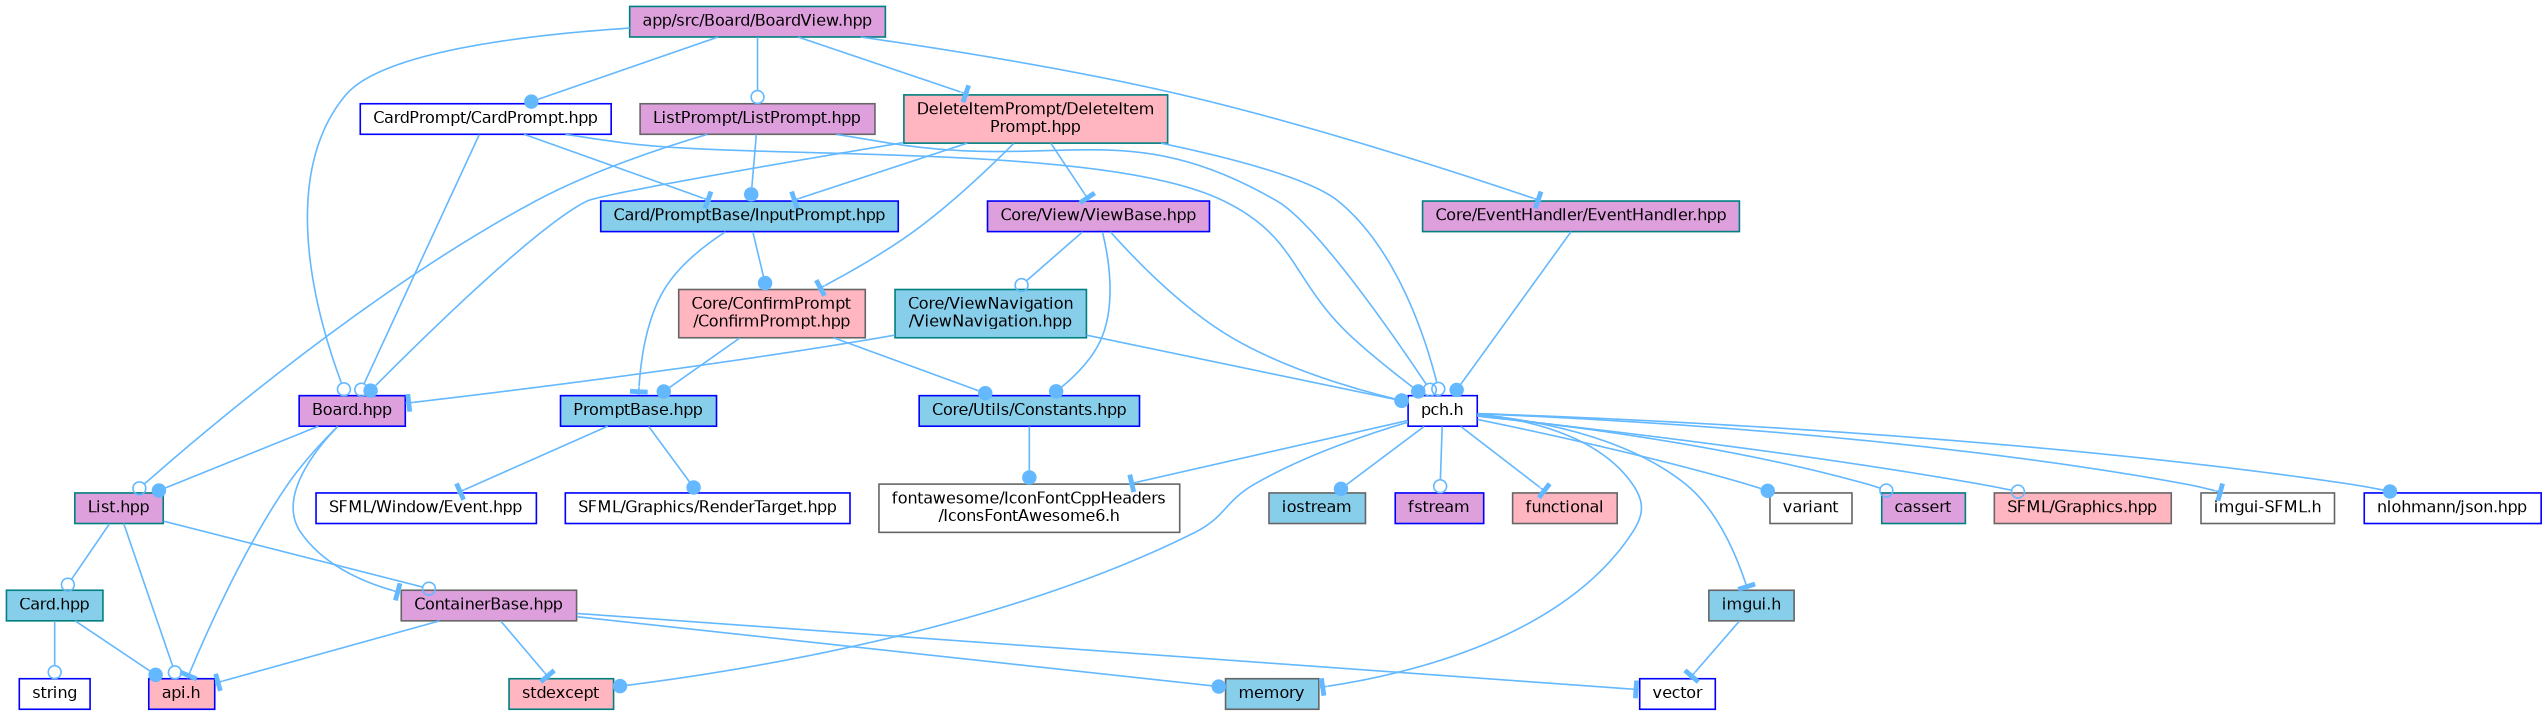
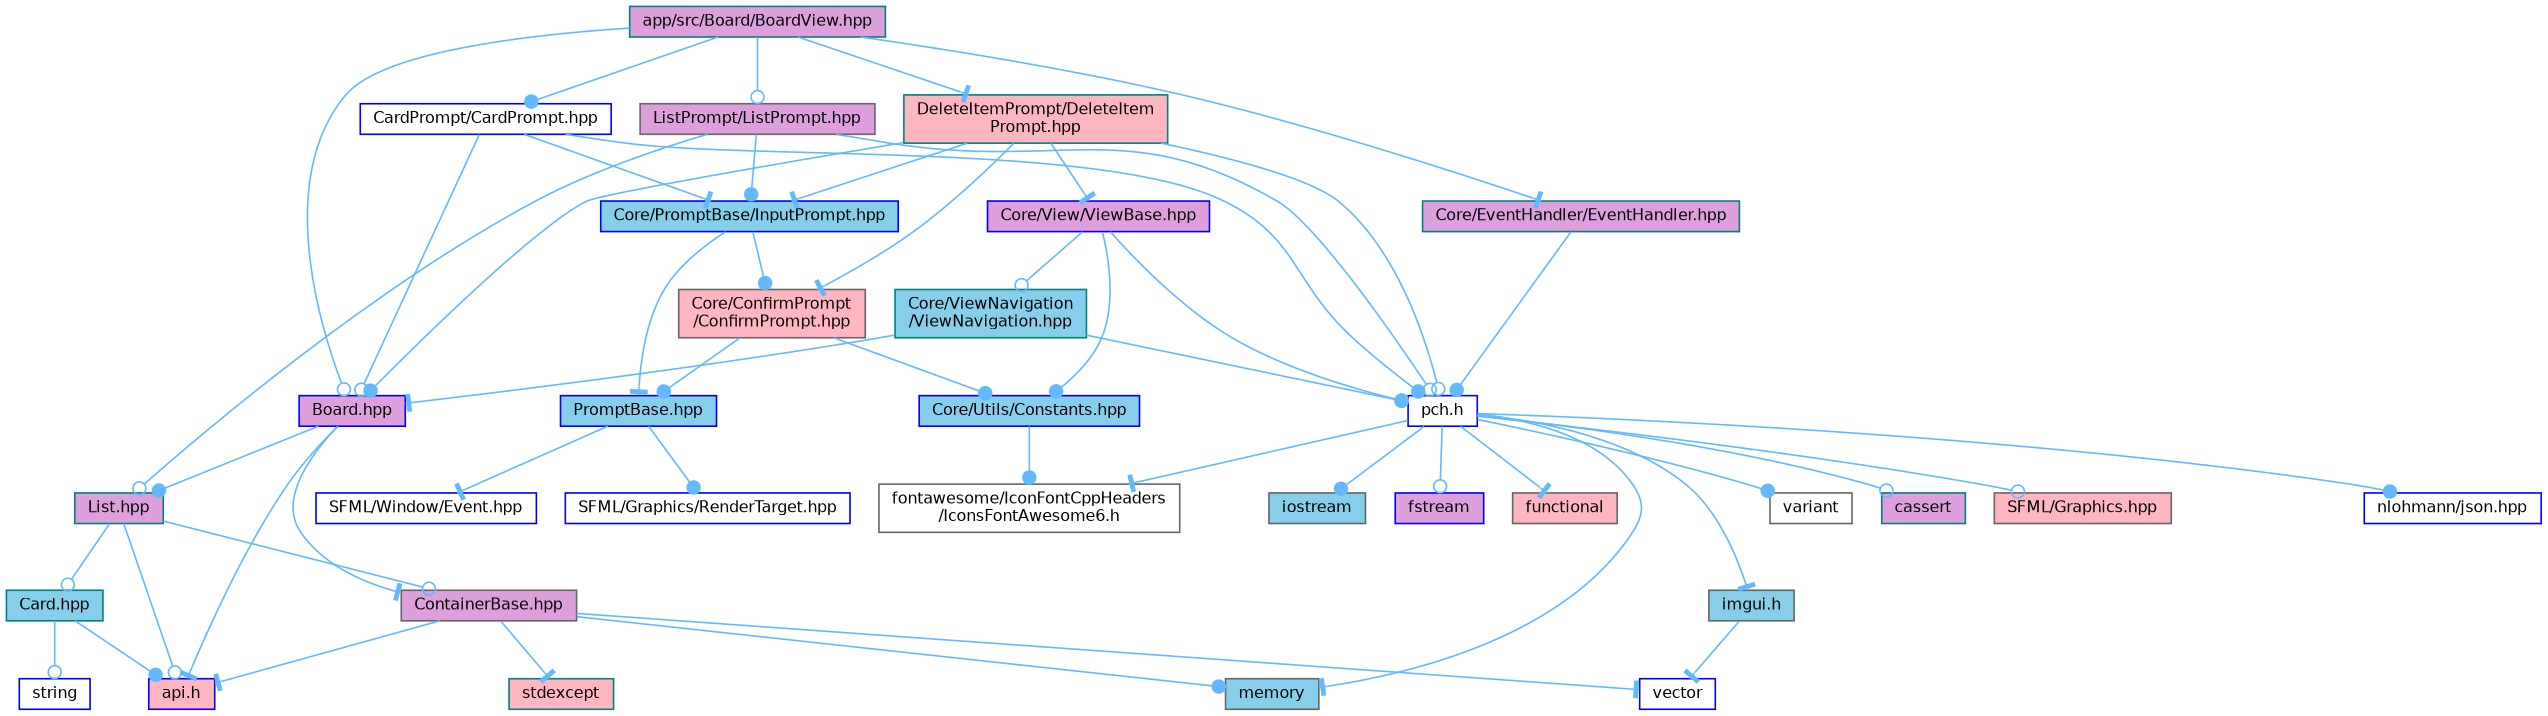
(749, 216) -> (749, 216)
(2268, 508) -> none
(1034, 597) -> none
